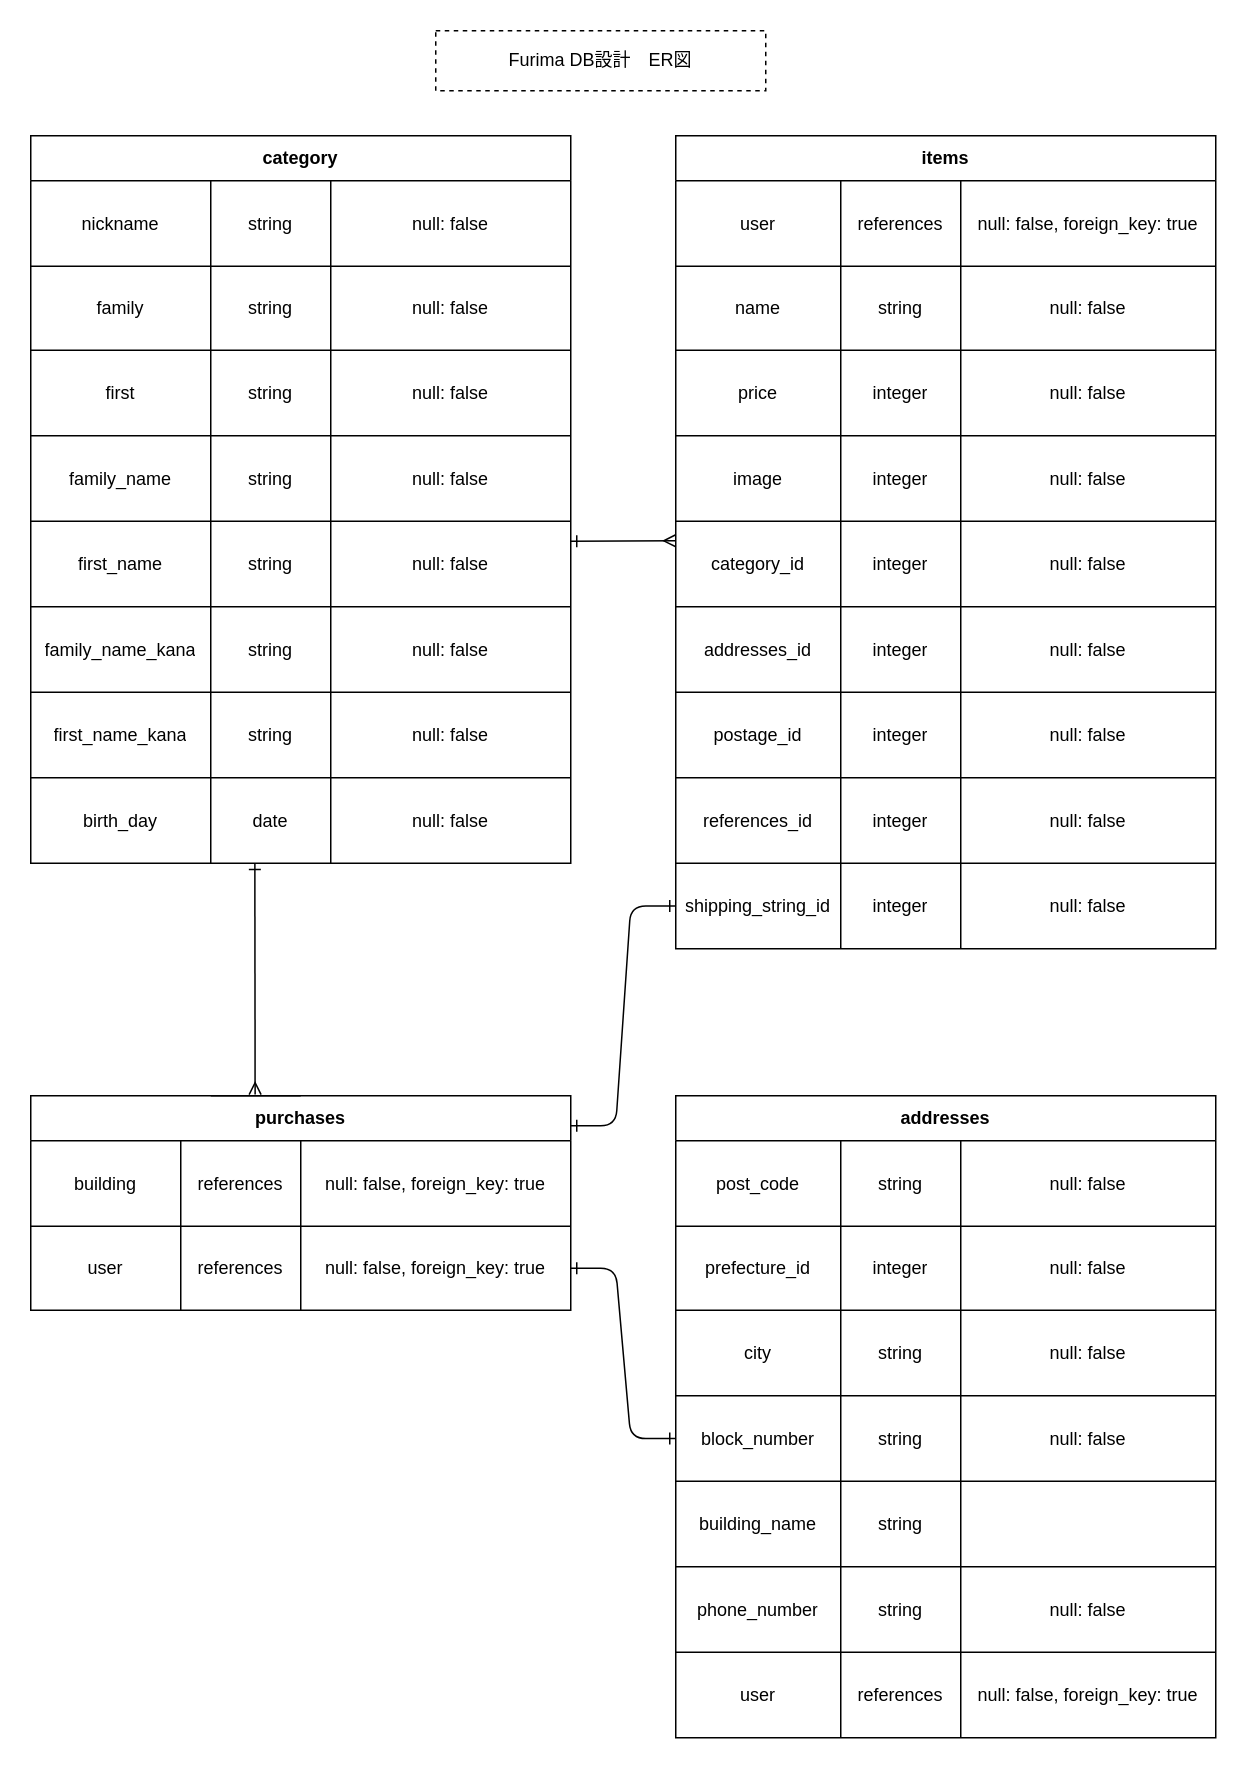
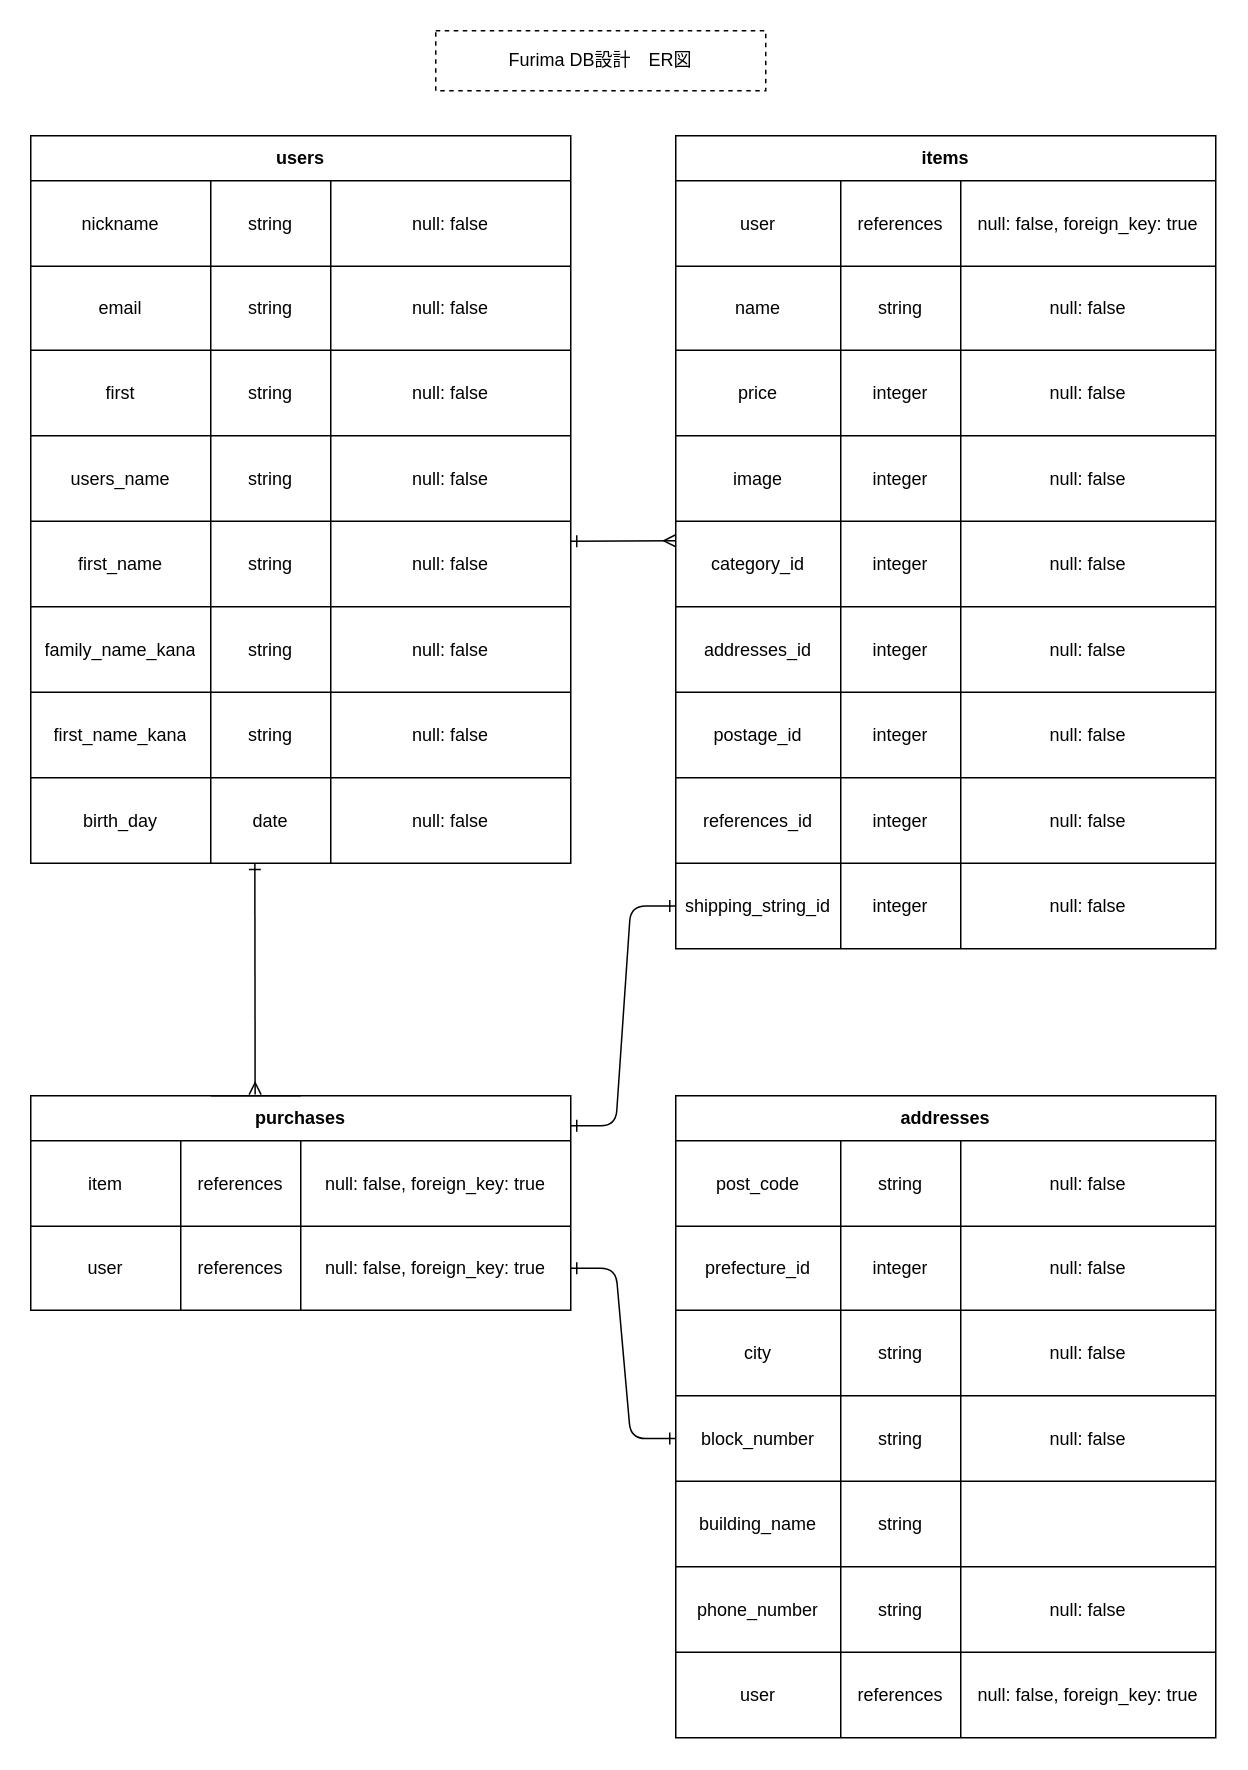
(301, 158) -> (301, 158)
(121, 308) -> (121, 308)
(121, 479) -> (121, 479)
(106, 1184) -> (106, 1184)
